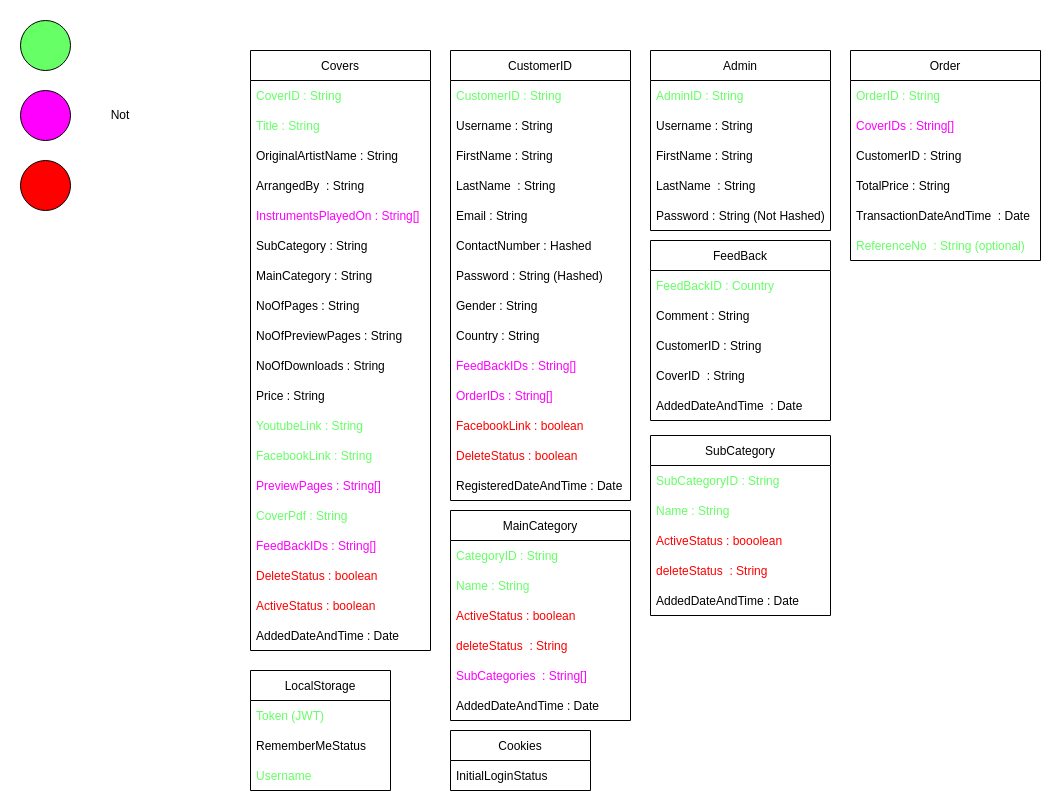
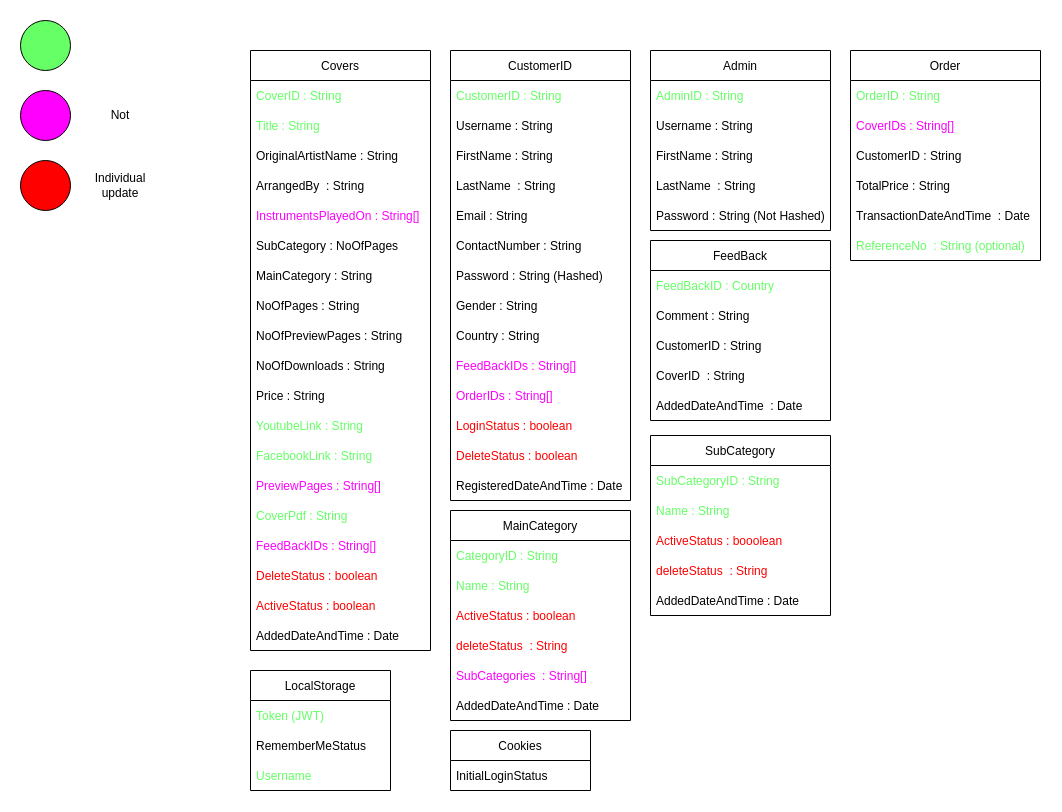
none -> (121, 186)
(317, 246) -> (329, 246)
(525, 246) -> (524, 246)
(522, 426) -> (519, 426)
